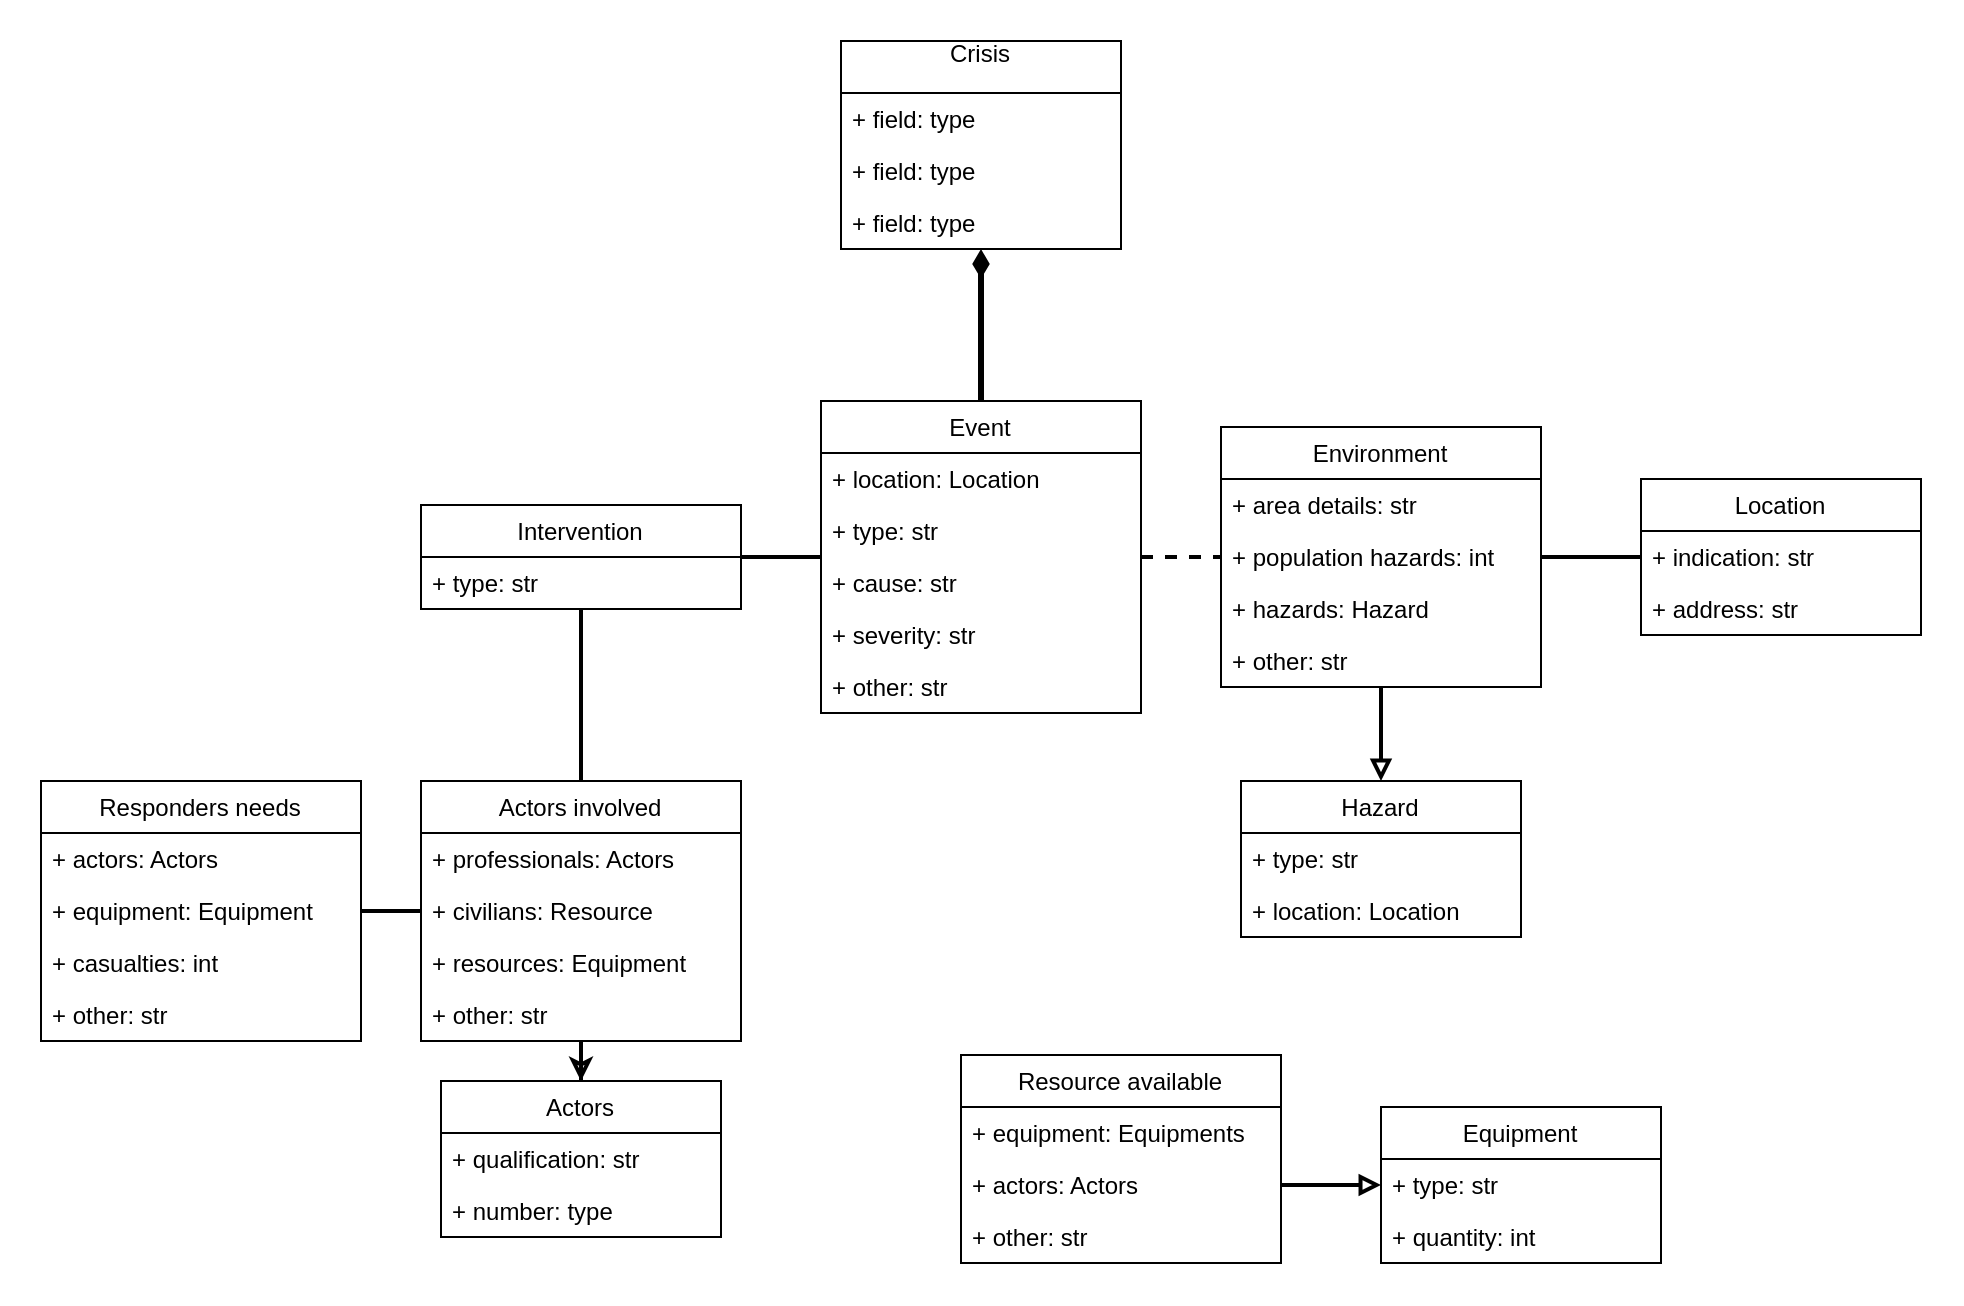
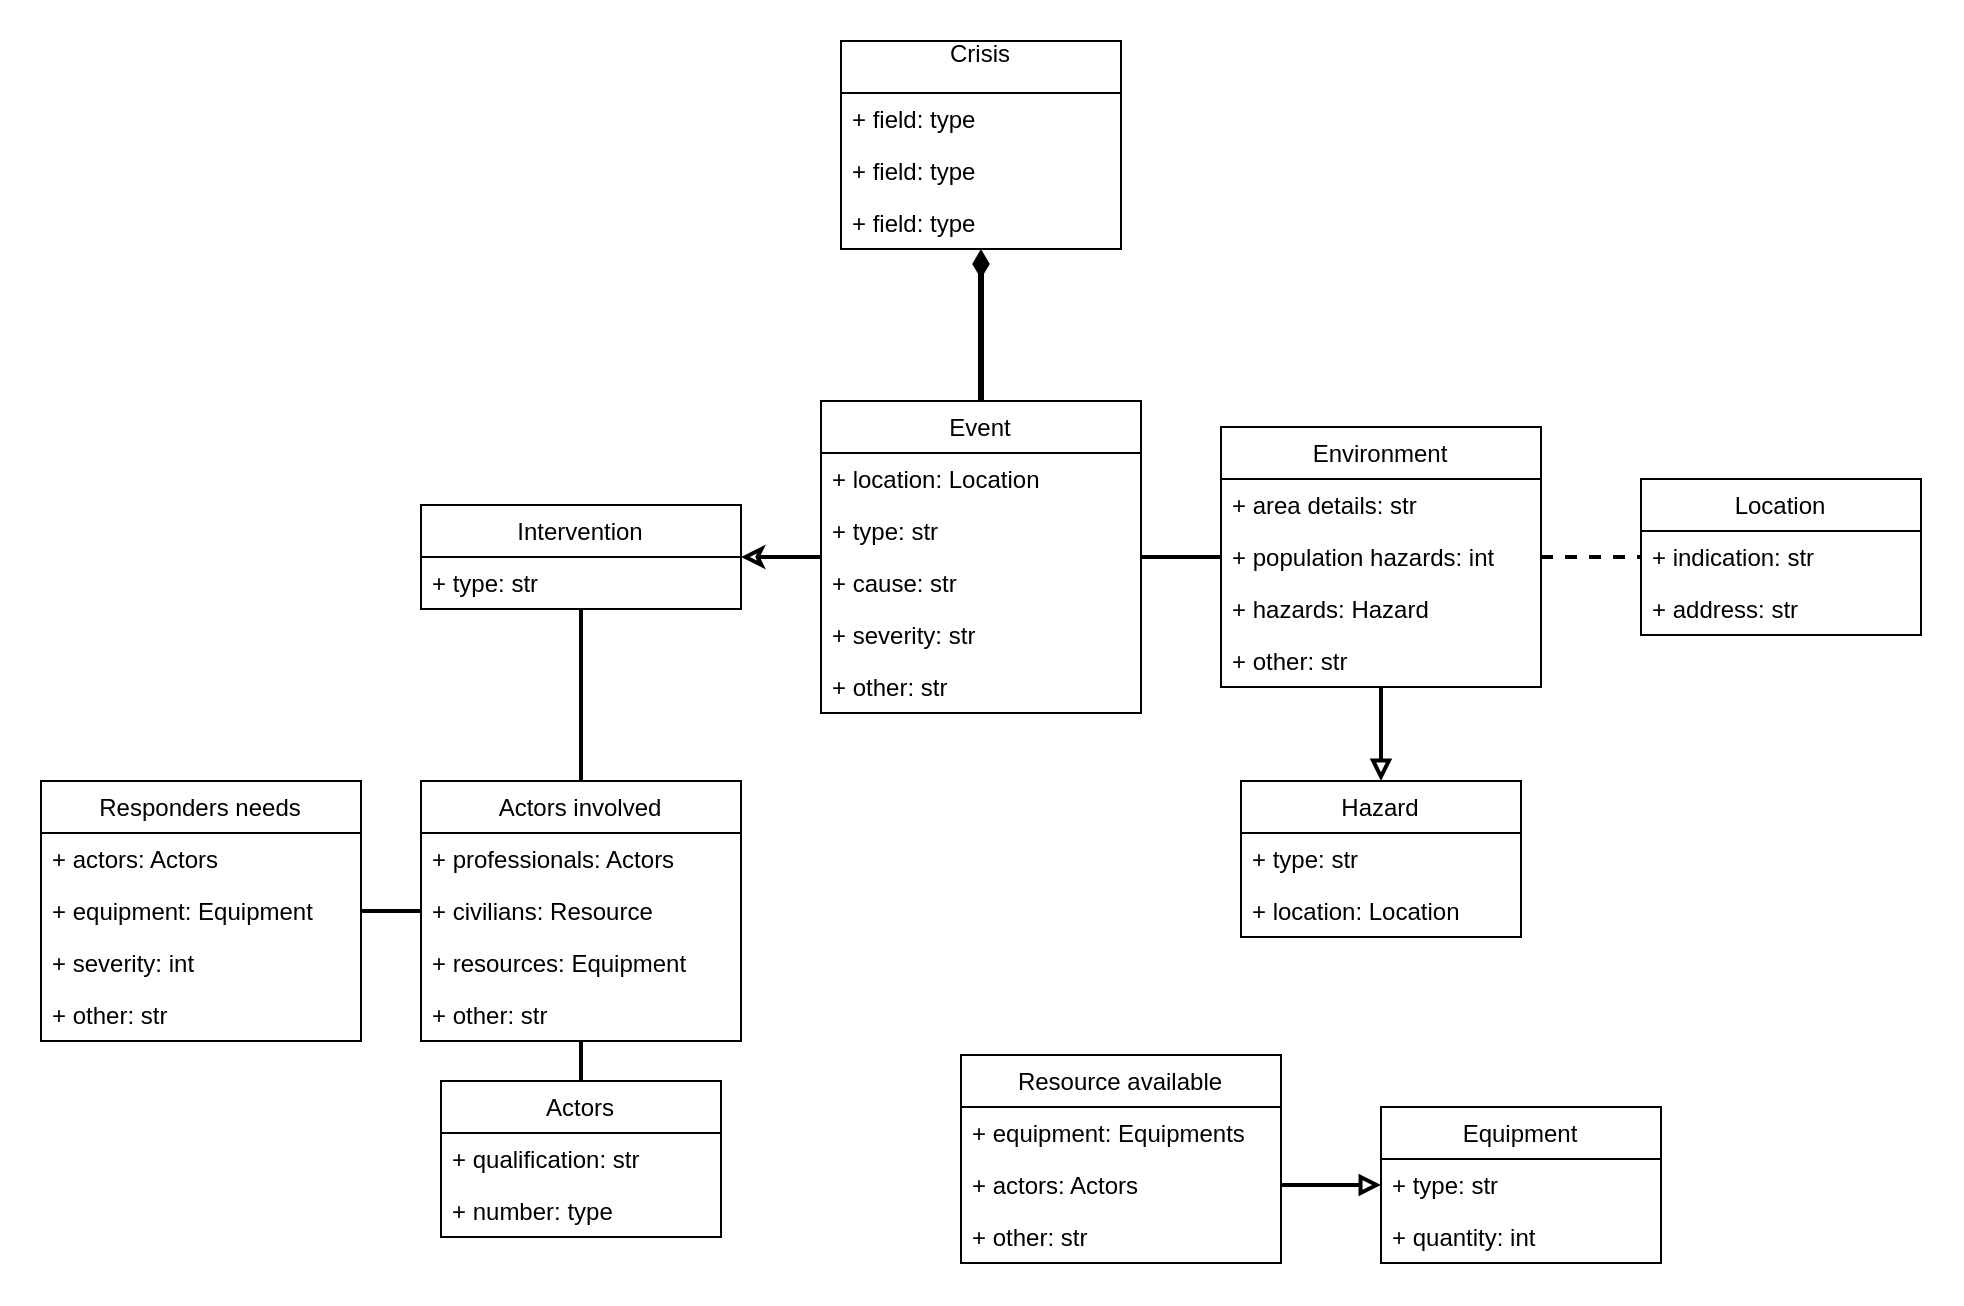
(754, 557) -> (759, 557)
(1158, 557) -> (1158, 557)
(1558, 557) -> (1558, 557)
(148, 964) -> (137, 964)
(581, 1061) -> (581, 1068)
